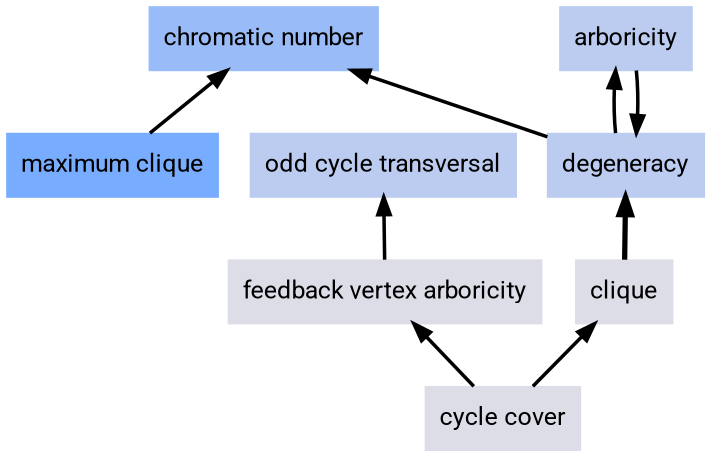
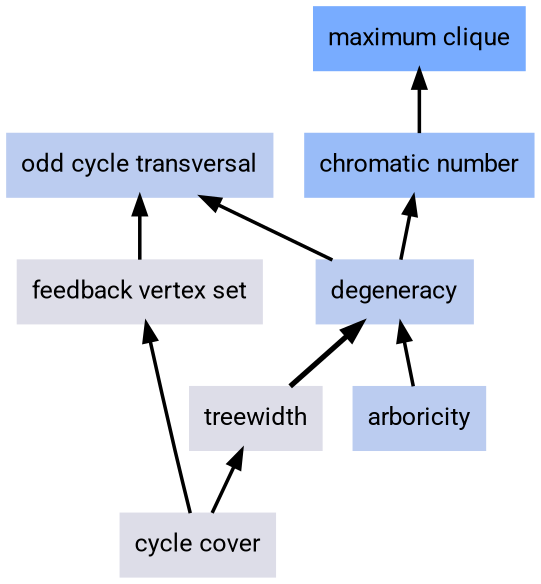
(181, 107) -> (419, 111)
(614, 111) -> (275, 232)
(385, 292) -> (140, 292)
(624, 292) -> (256, 418)
